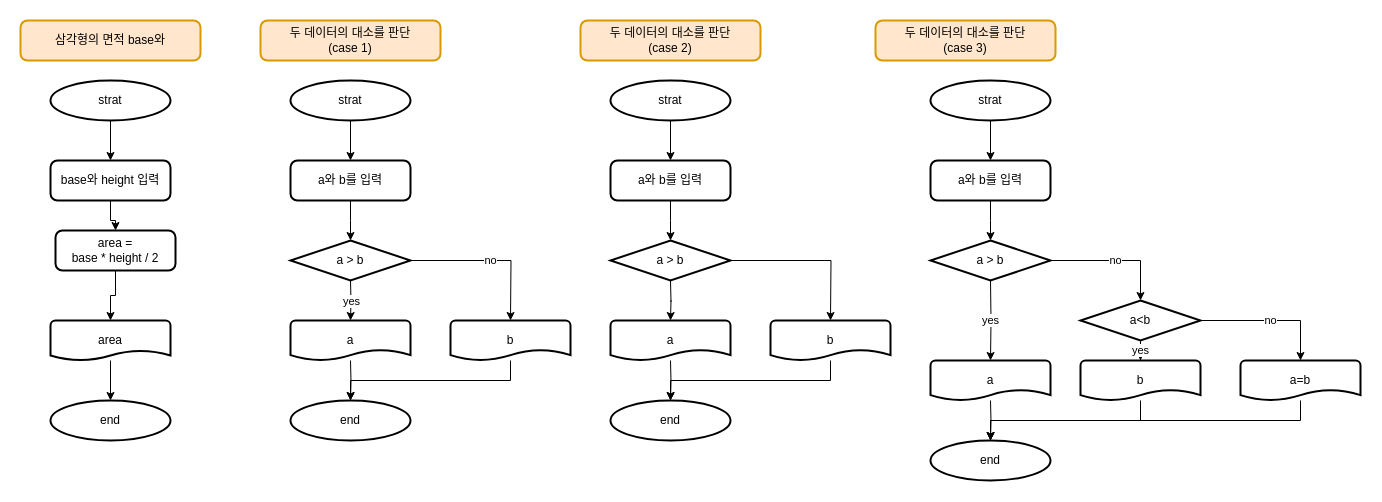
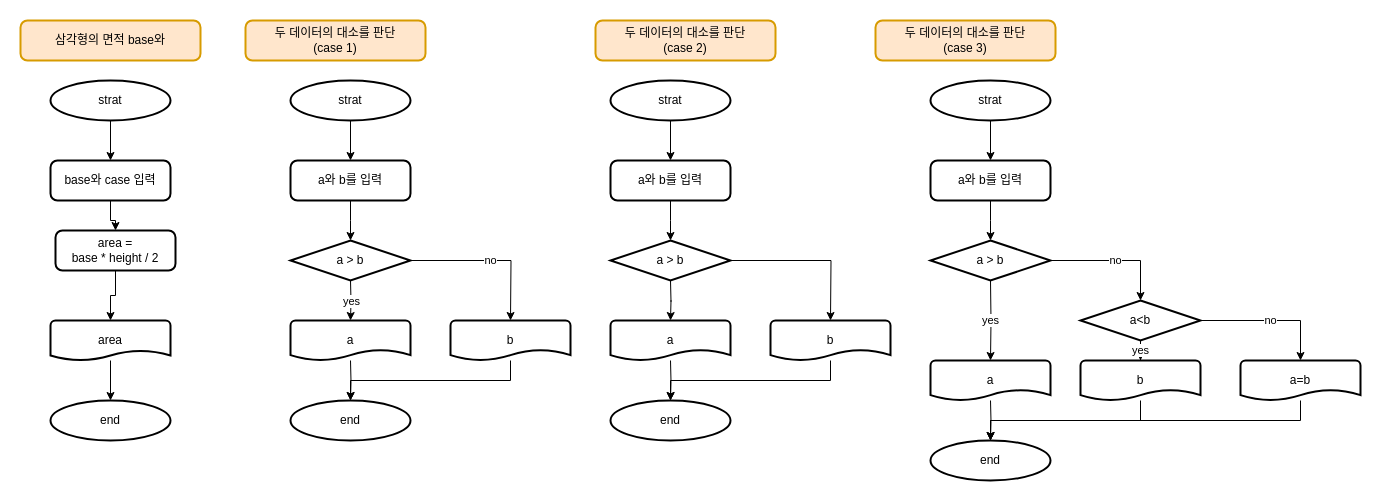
(351, 41) -> (336, 41)
(671, 41) -> (686, 41)
(111, 181) -> (111, 181)
